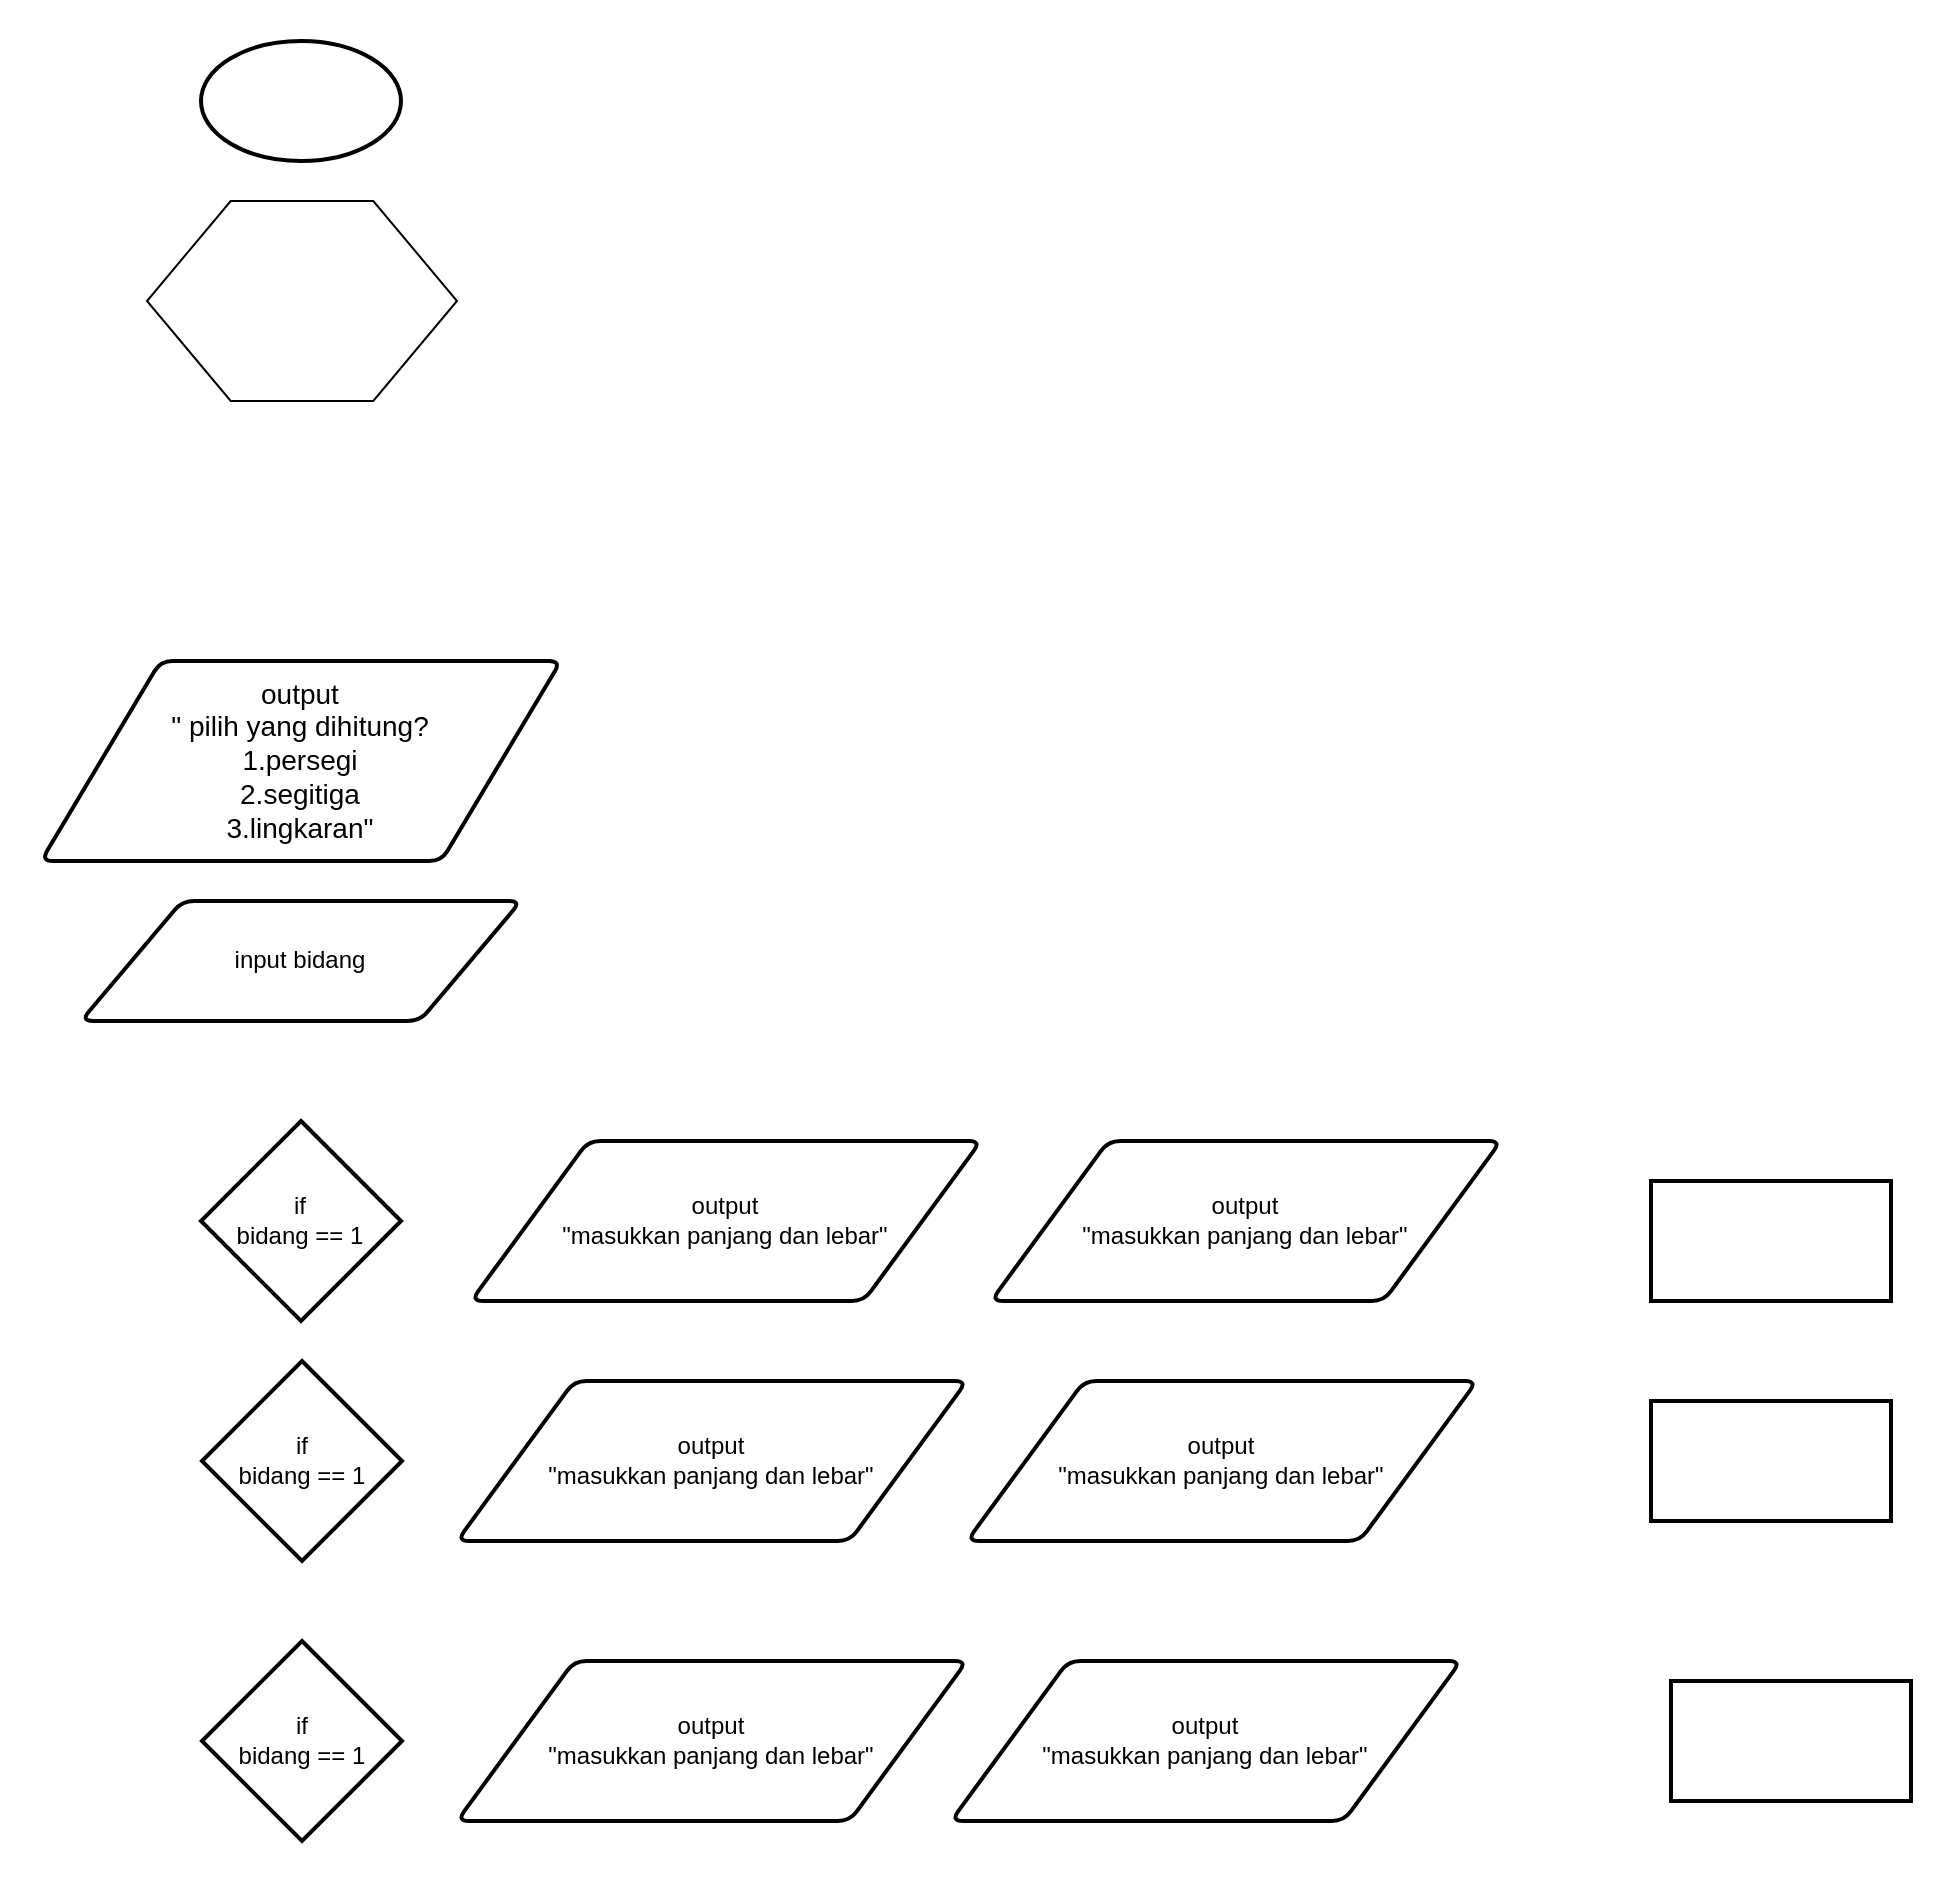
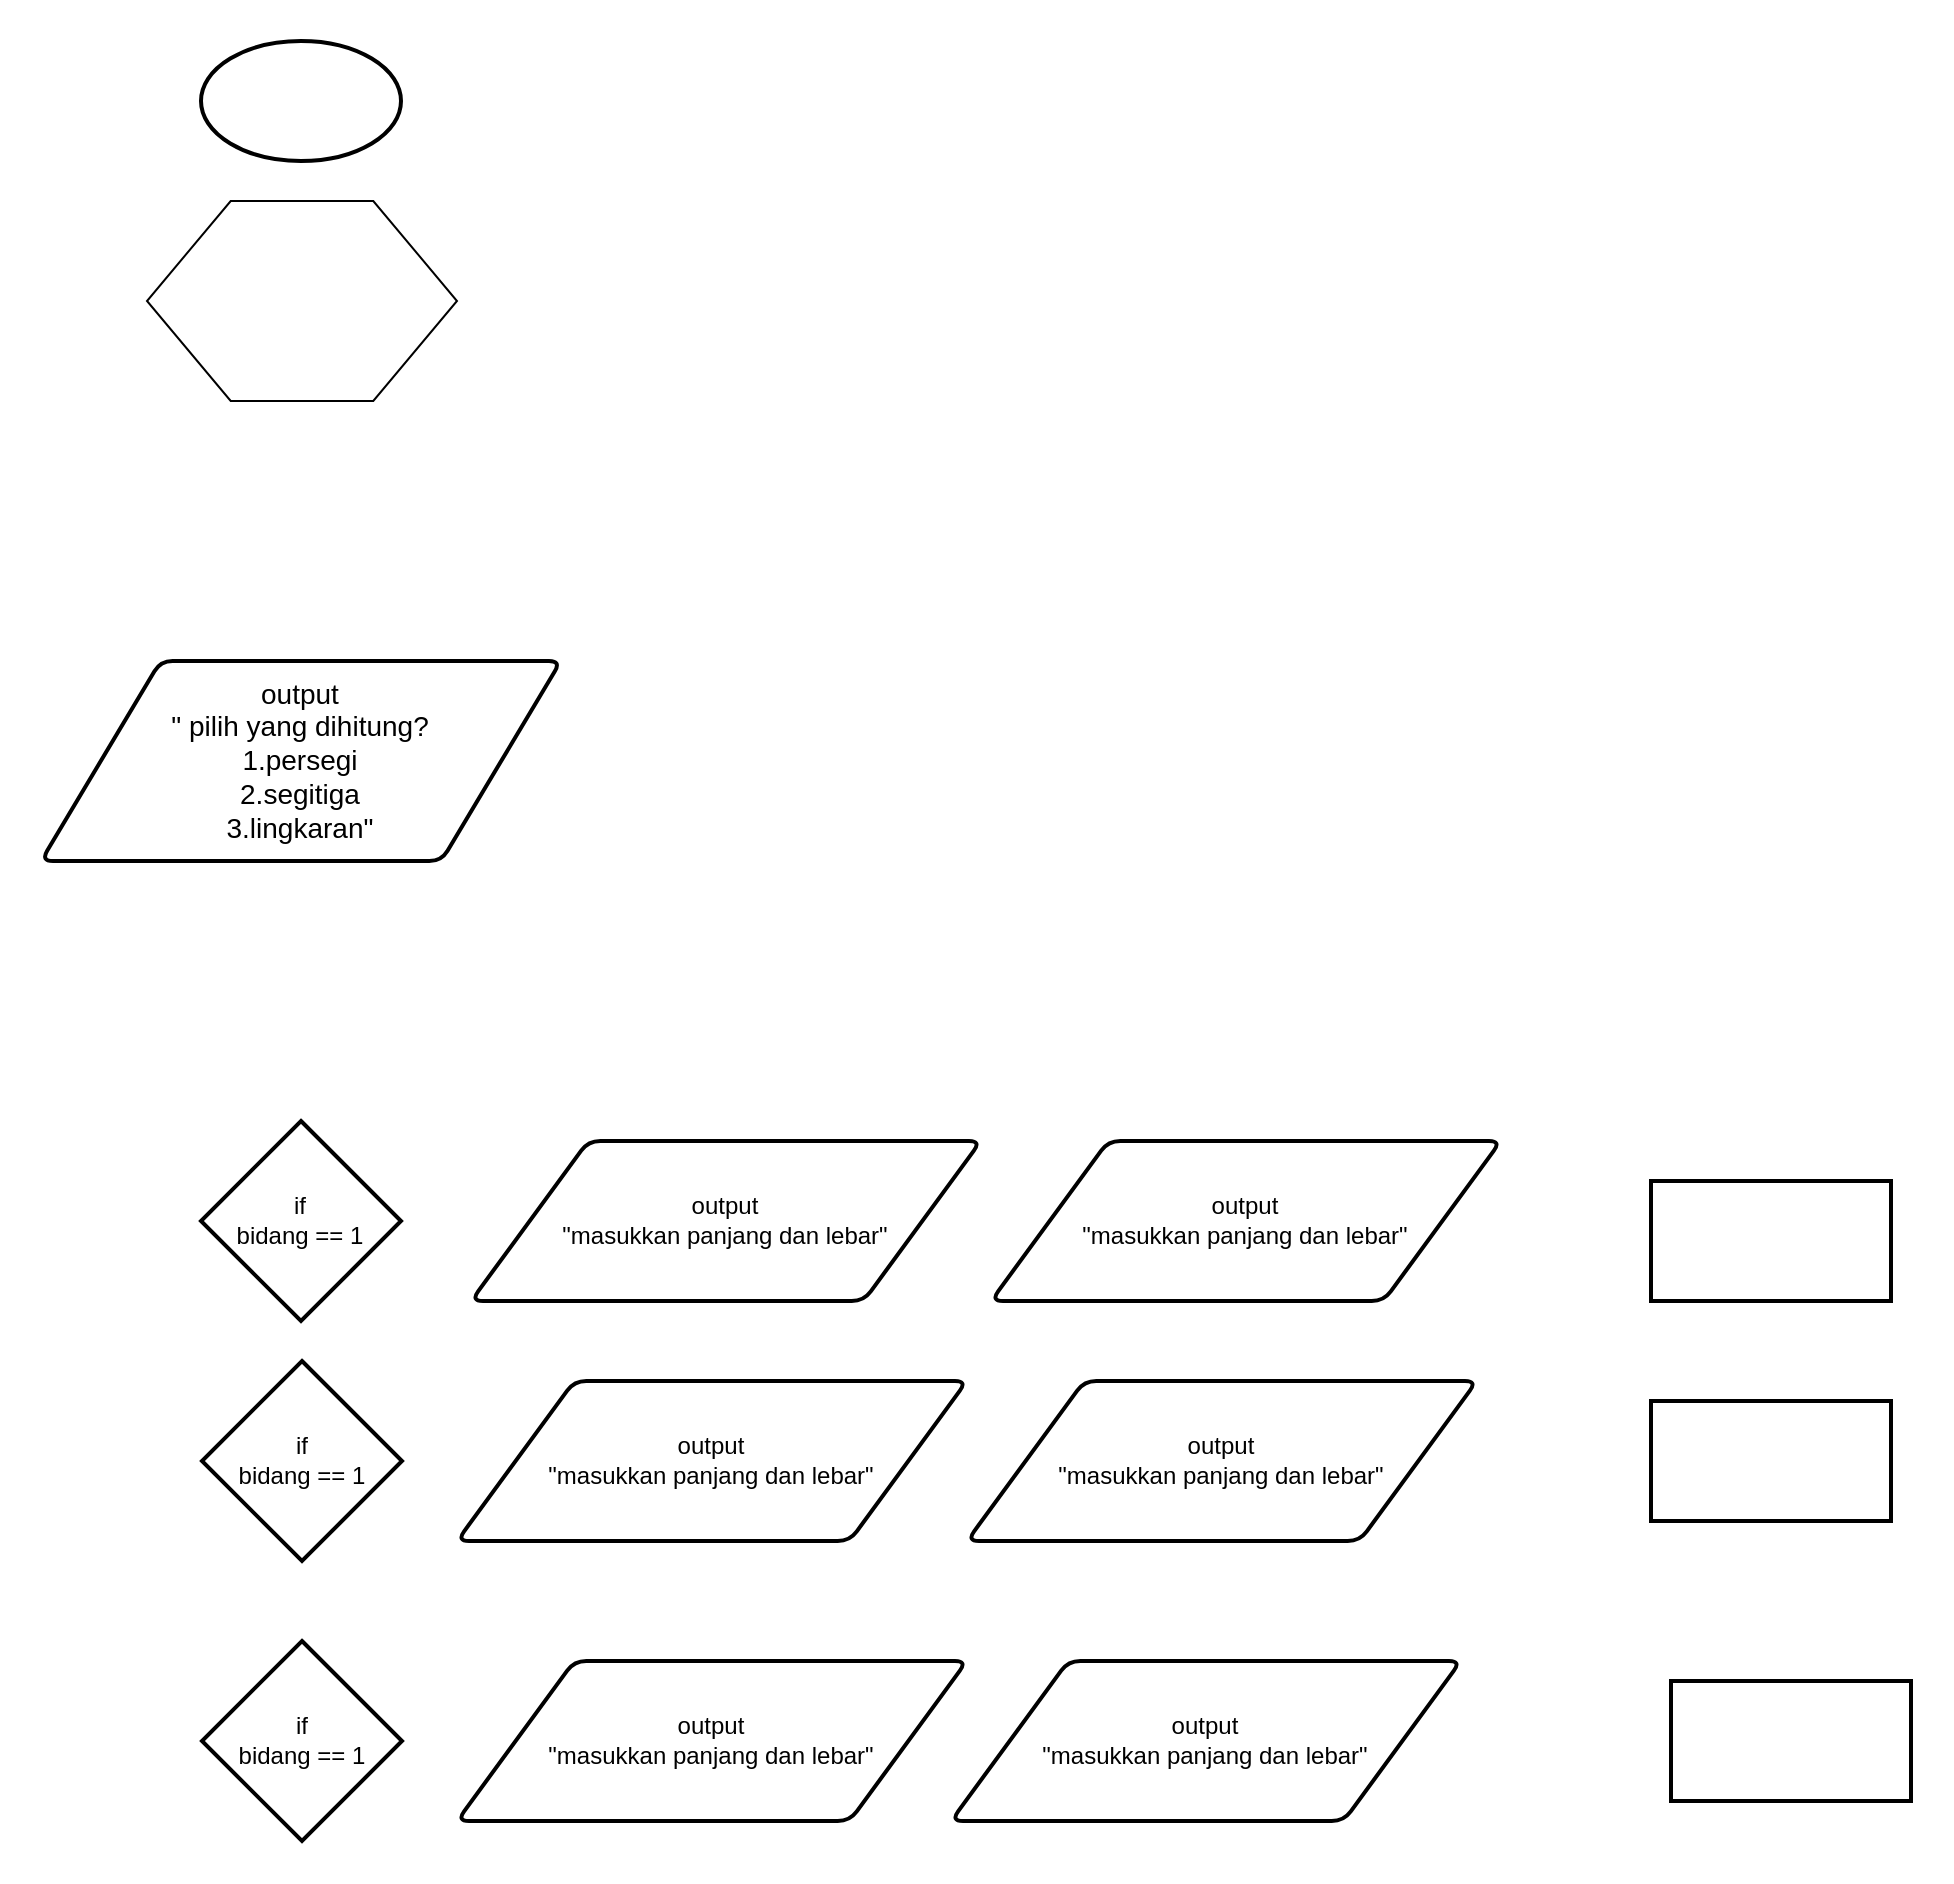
(301, 961) -> none
